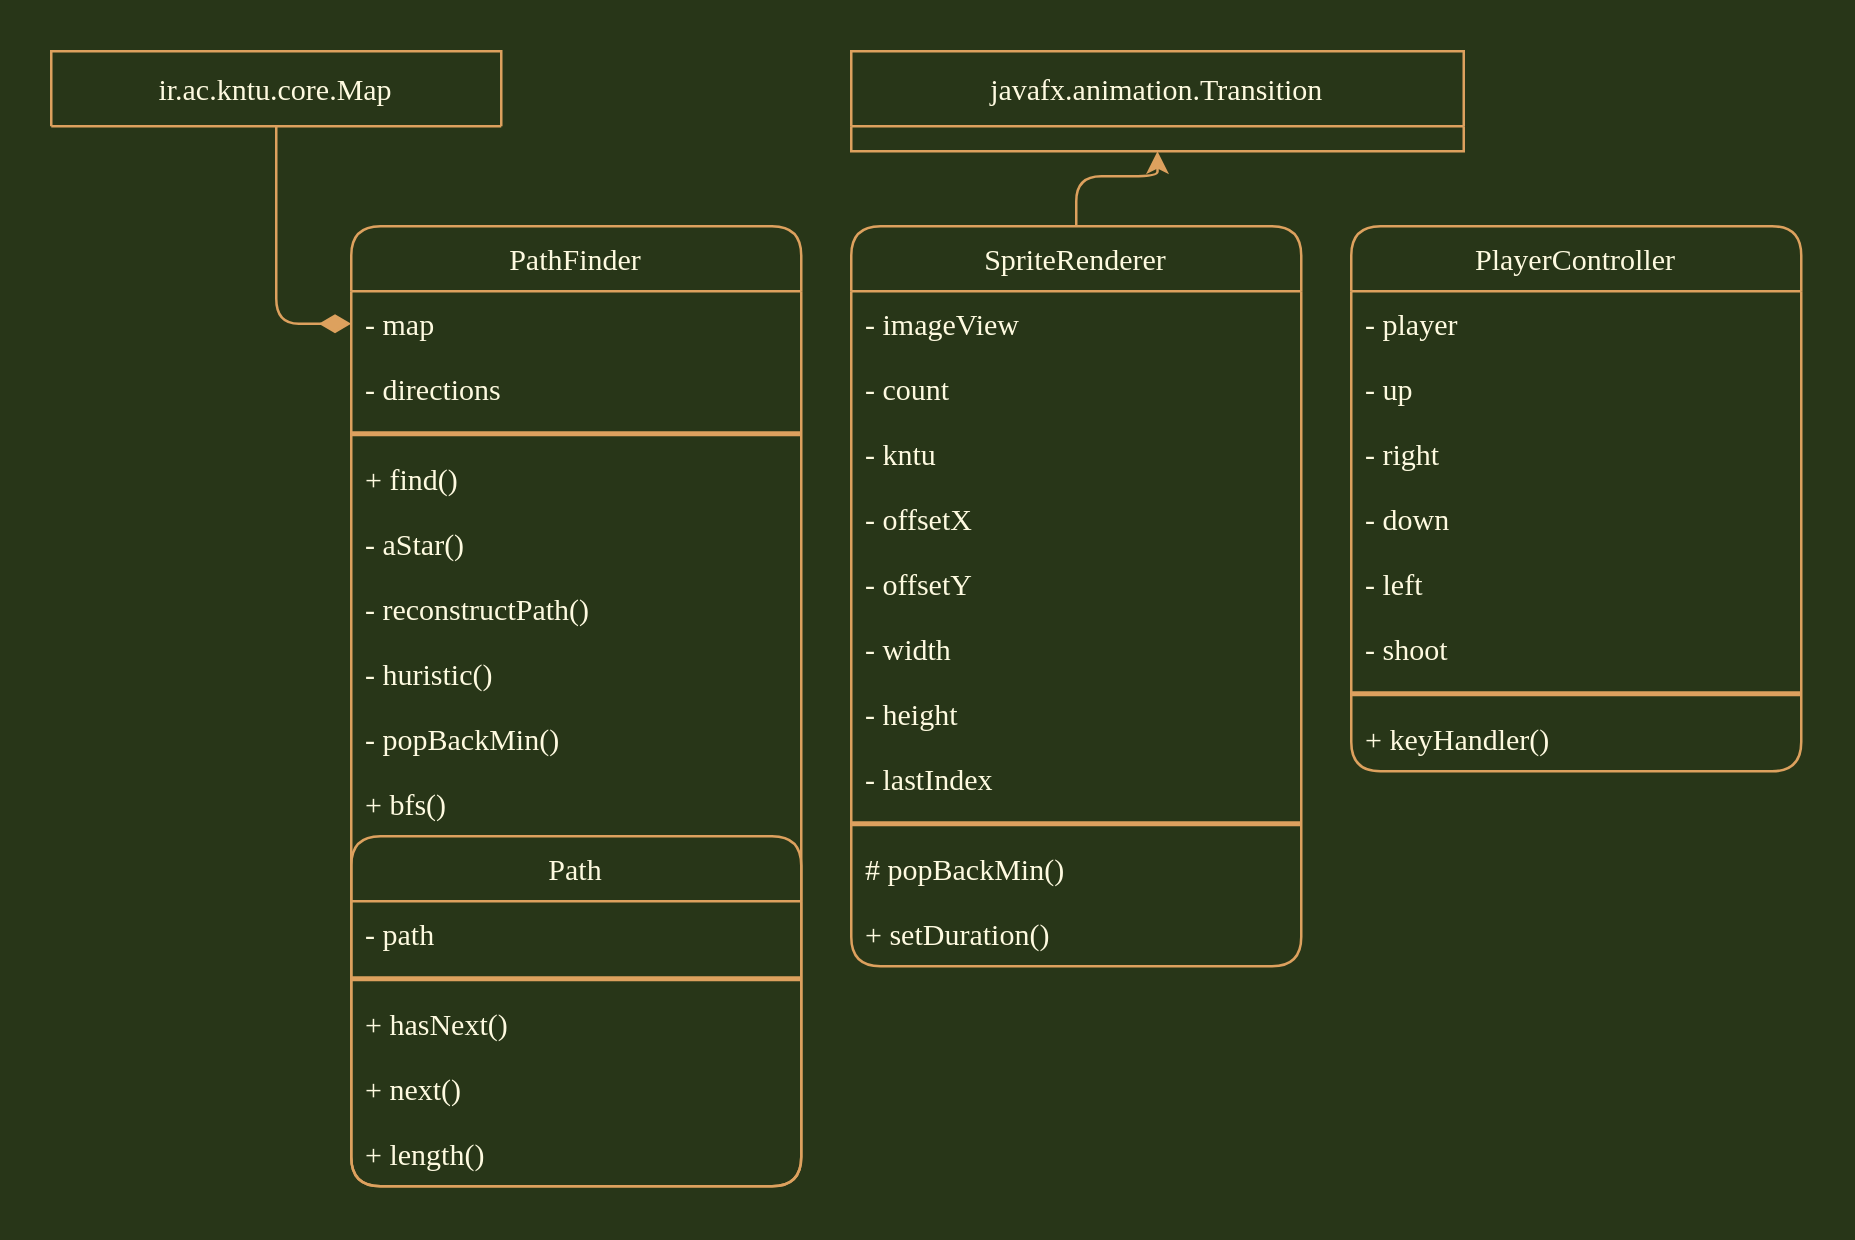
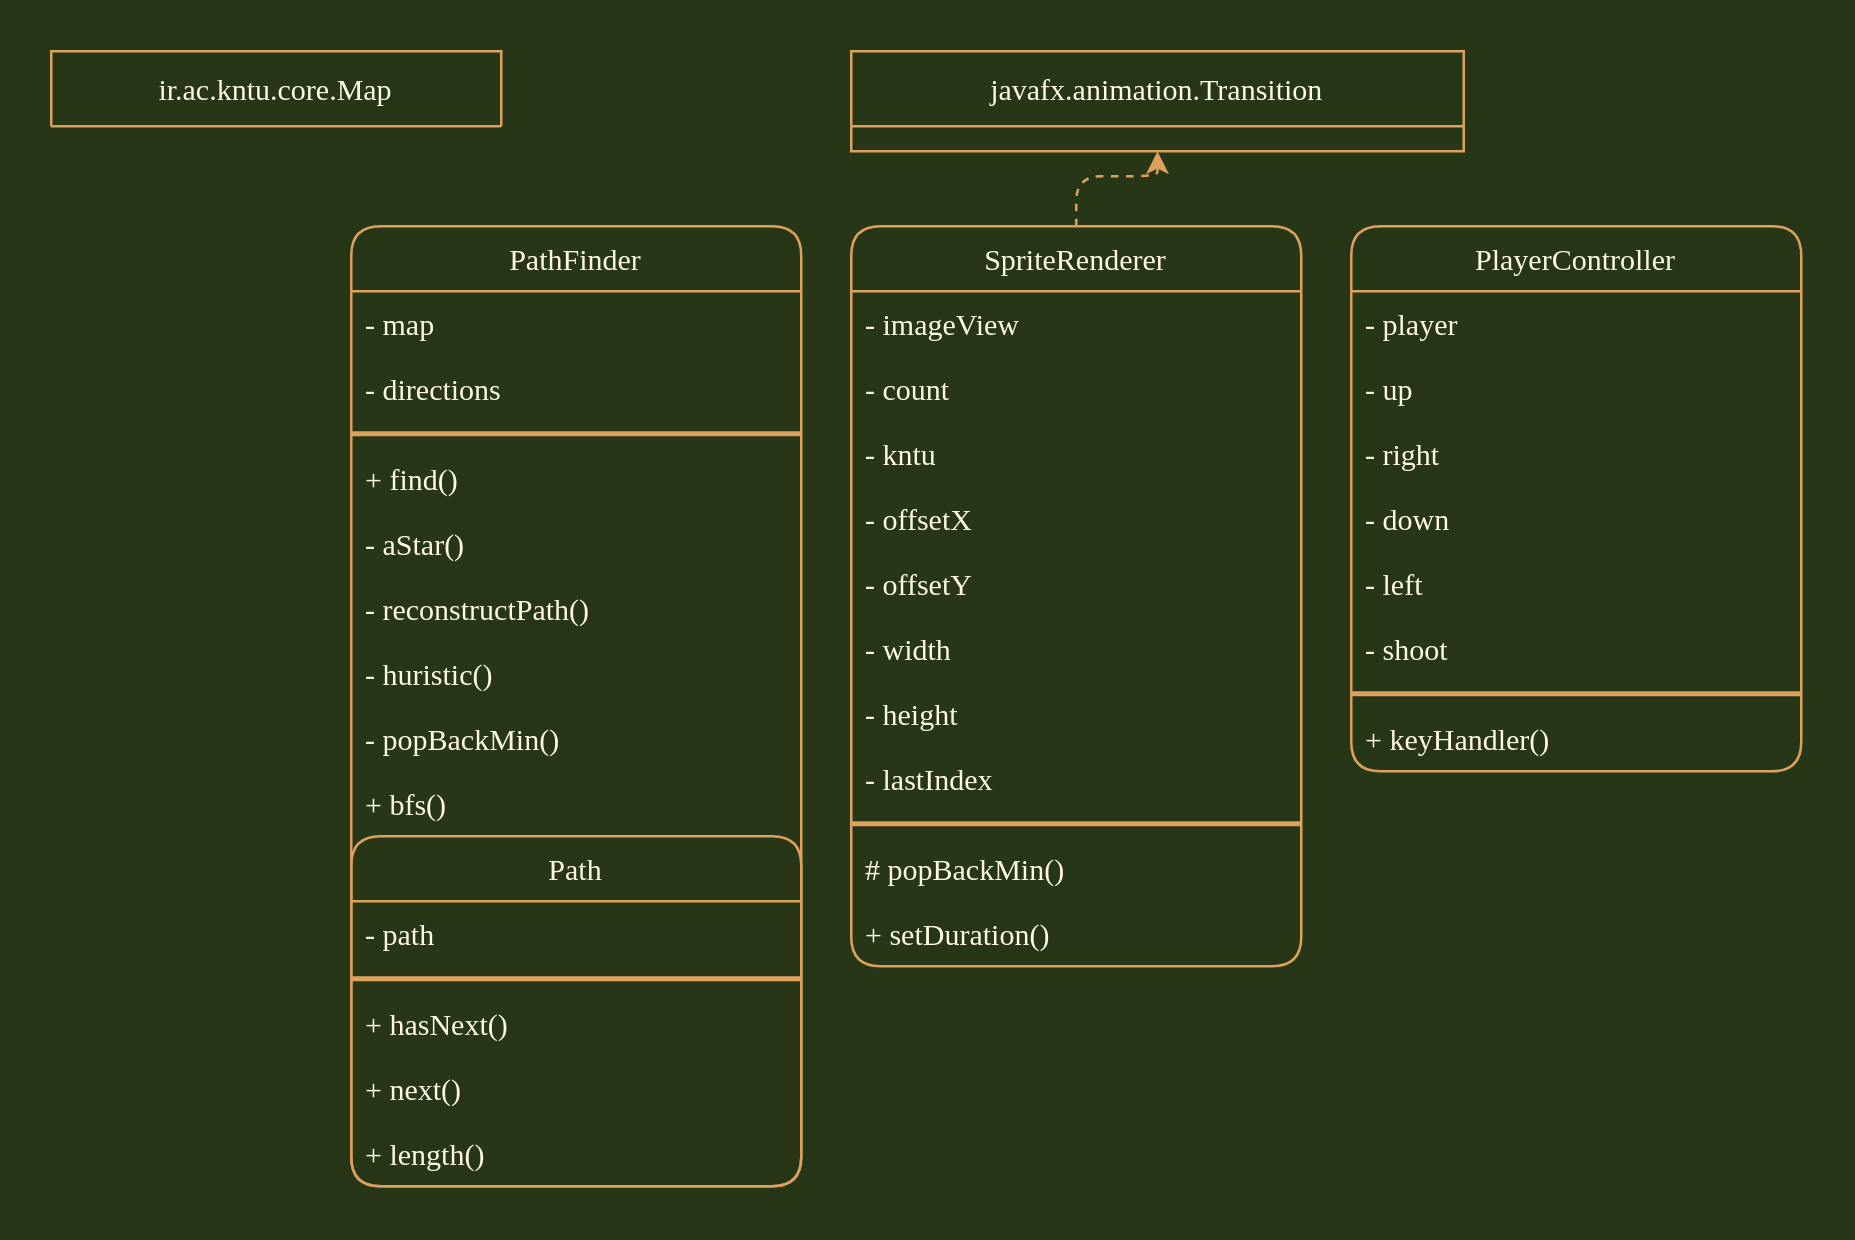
(1101, 176) -> (1101, 176)
(276, 240) -> none
